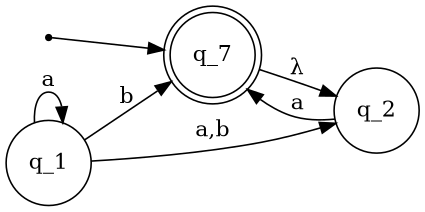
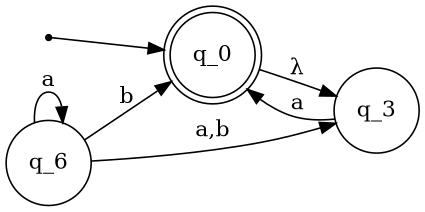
(213, 55) -> (213, 55)
(377, 111) -> (377, 111)
(49, 163) -> (49, 163)
